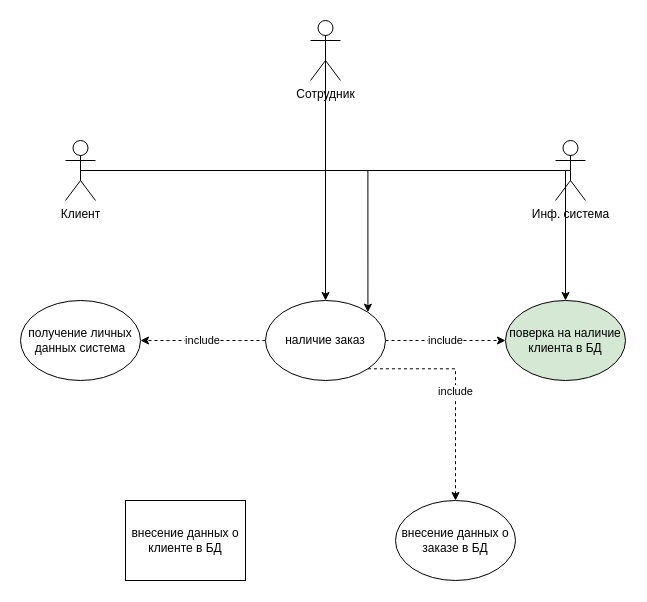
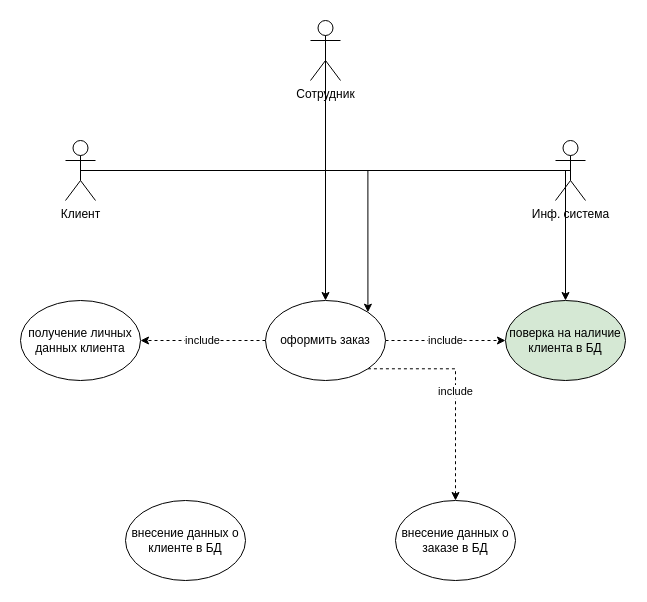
(81, 341) -> (81, 341)
(326, 341) -> (326, 341)
(186, 541) -> (186, 541)
